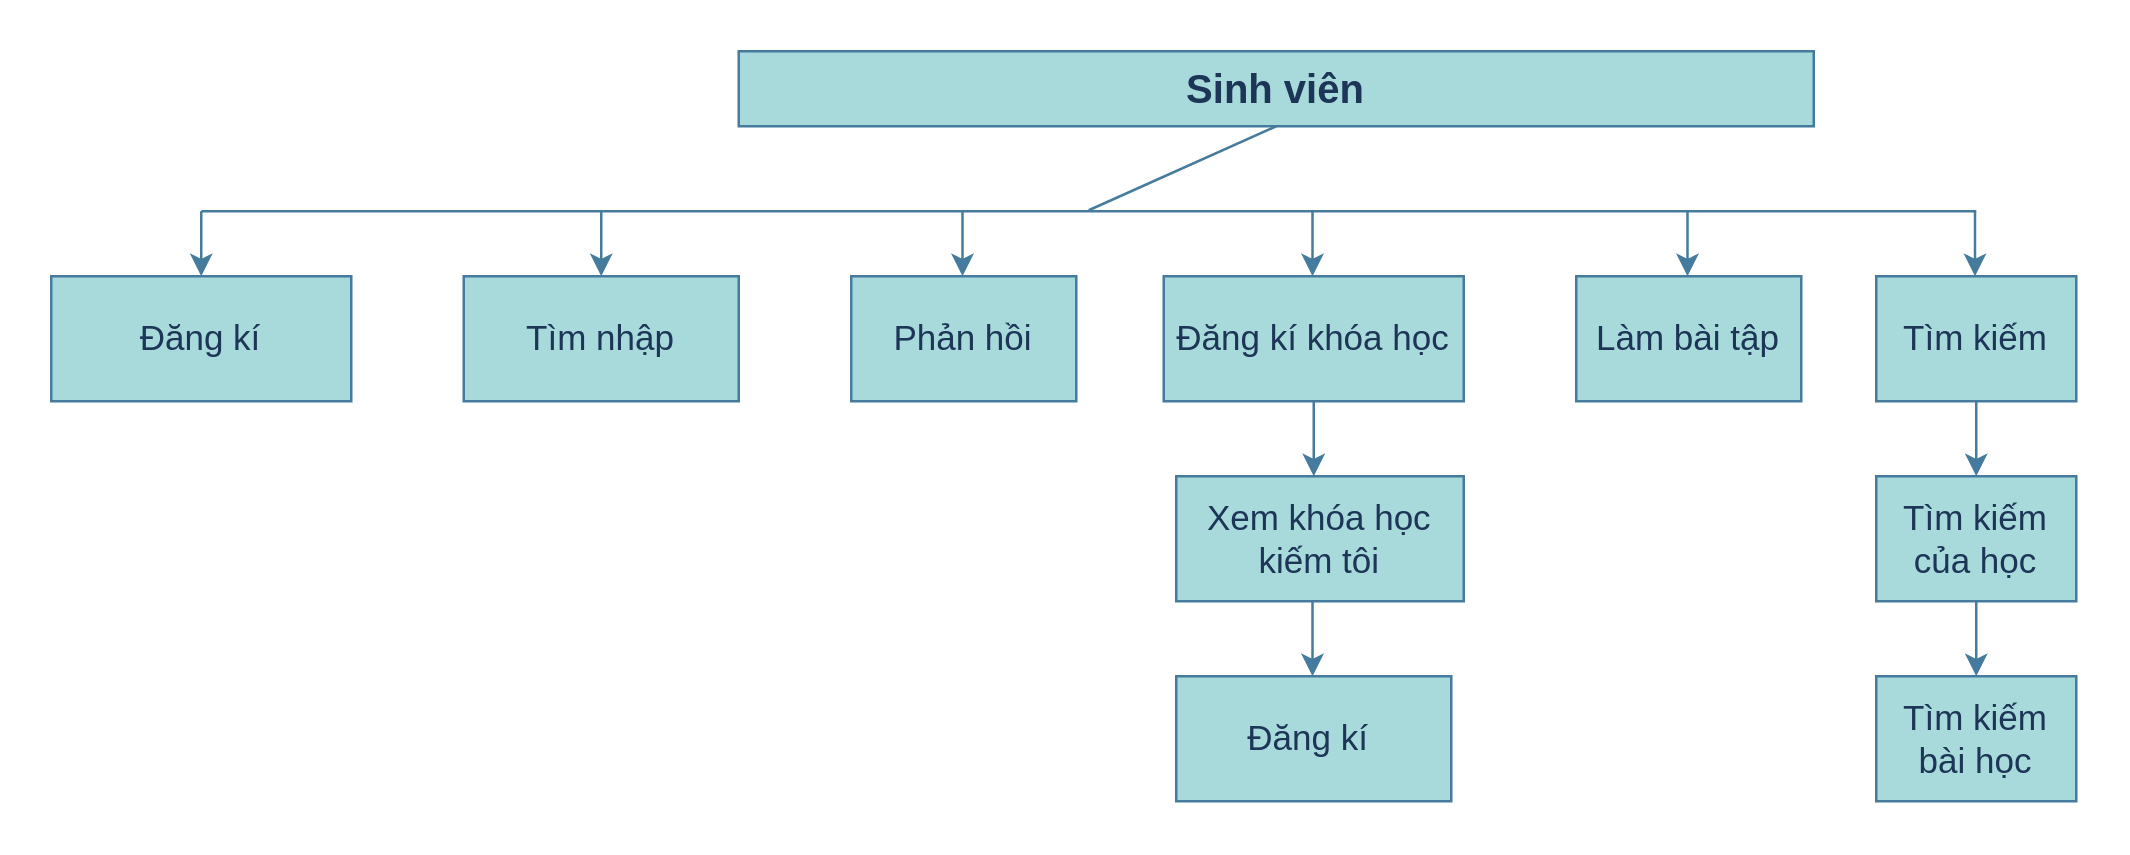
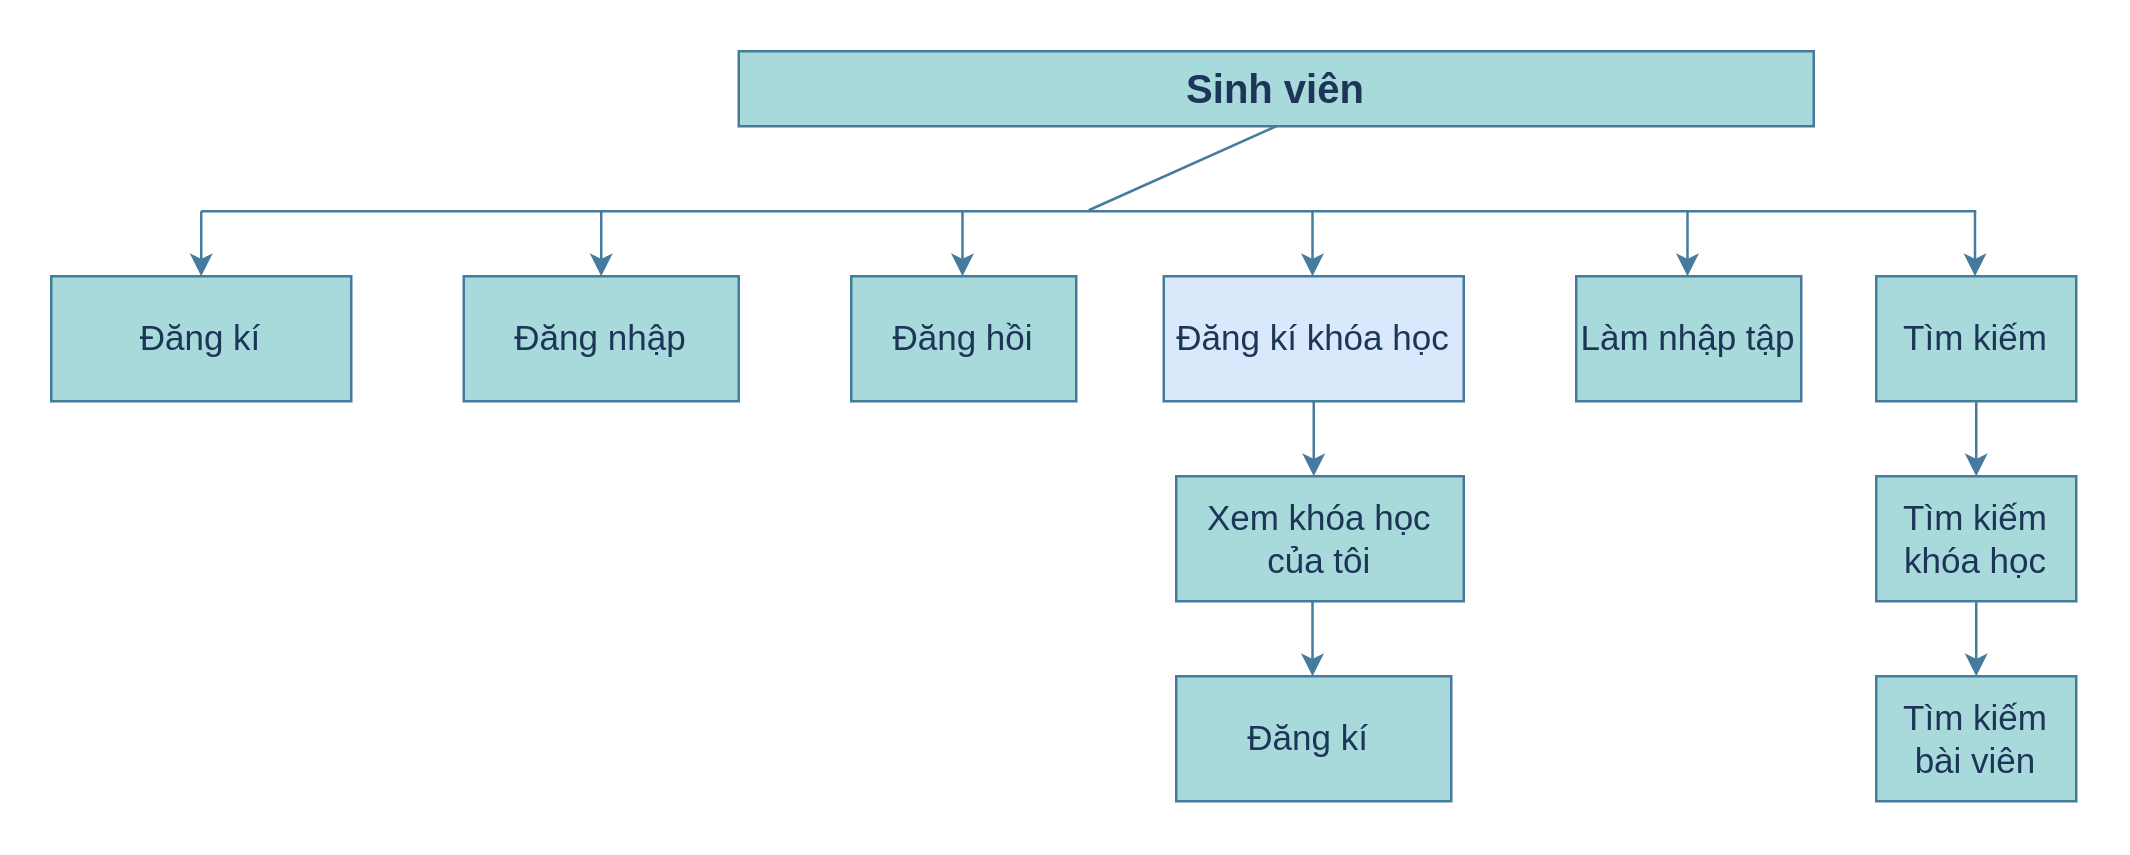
(601, 339) -> (601, 339)
(964, 339) -> (964, 339)
(1314, 339) -> (1314, 339)
(1689, 339) -> (1689, 339)
(1320, 539) -> (1320, 539)
(1976, 539) -> (1976, 539)
(1976, 739) -> (1976, 739)
